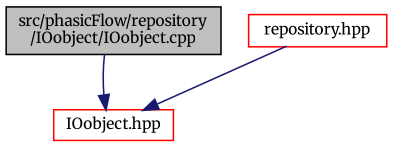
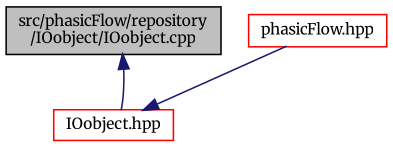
(318, 31) -> (318, 31)
(103, 74) -> (124, 90)
